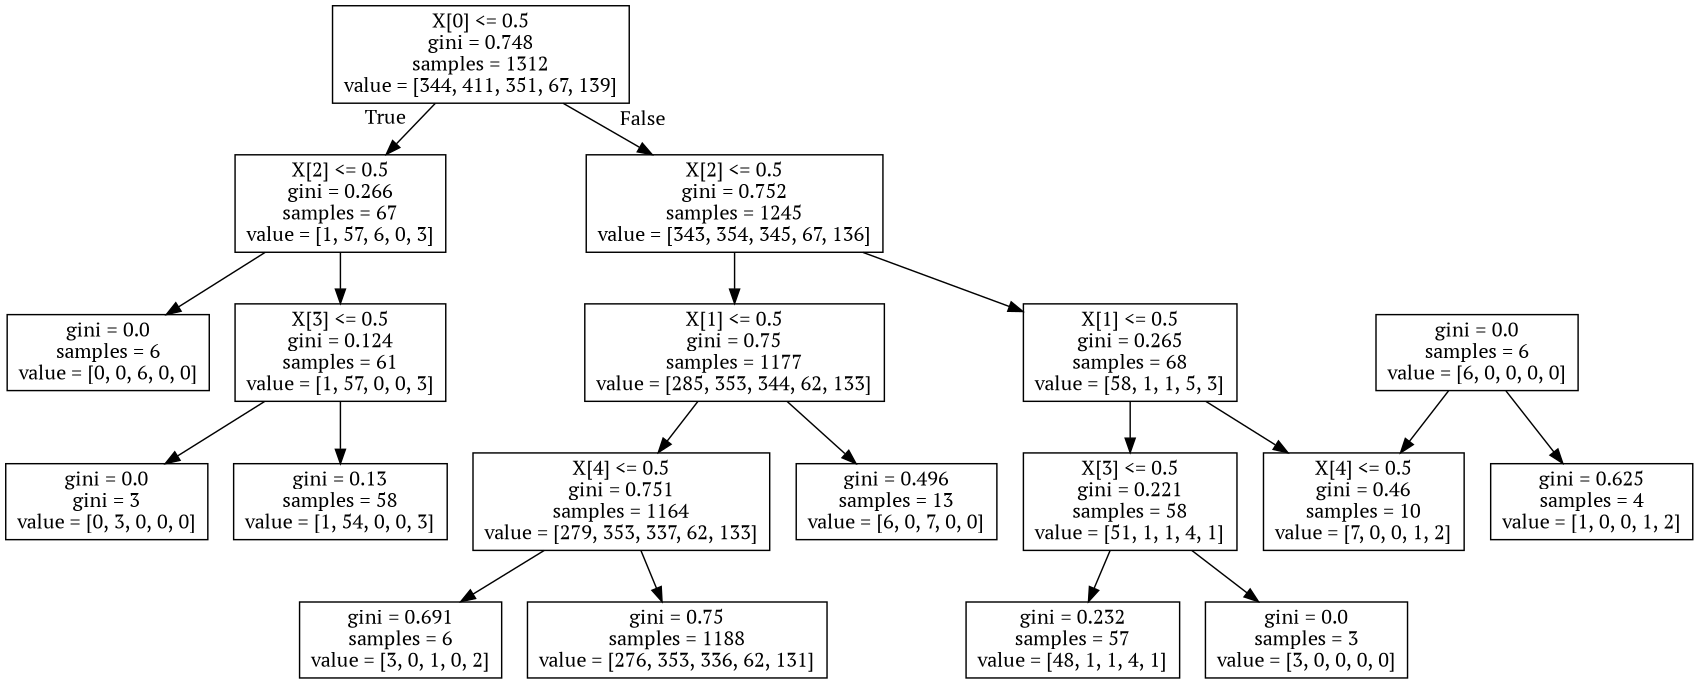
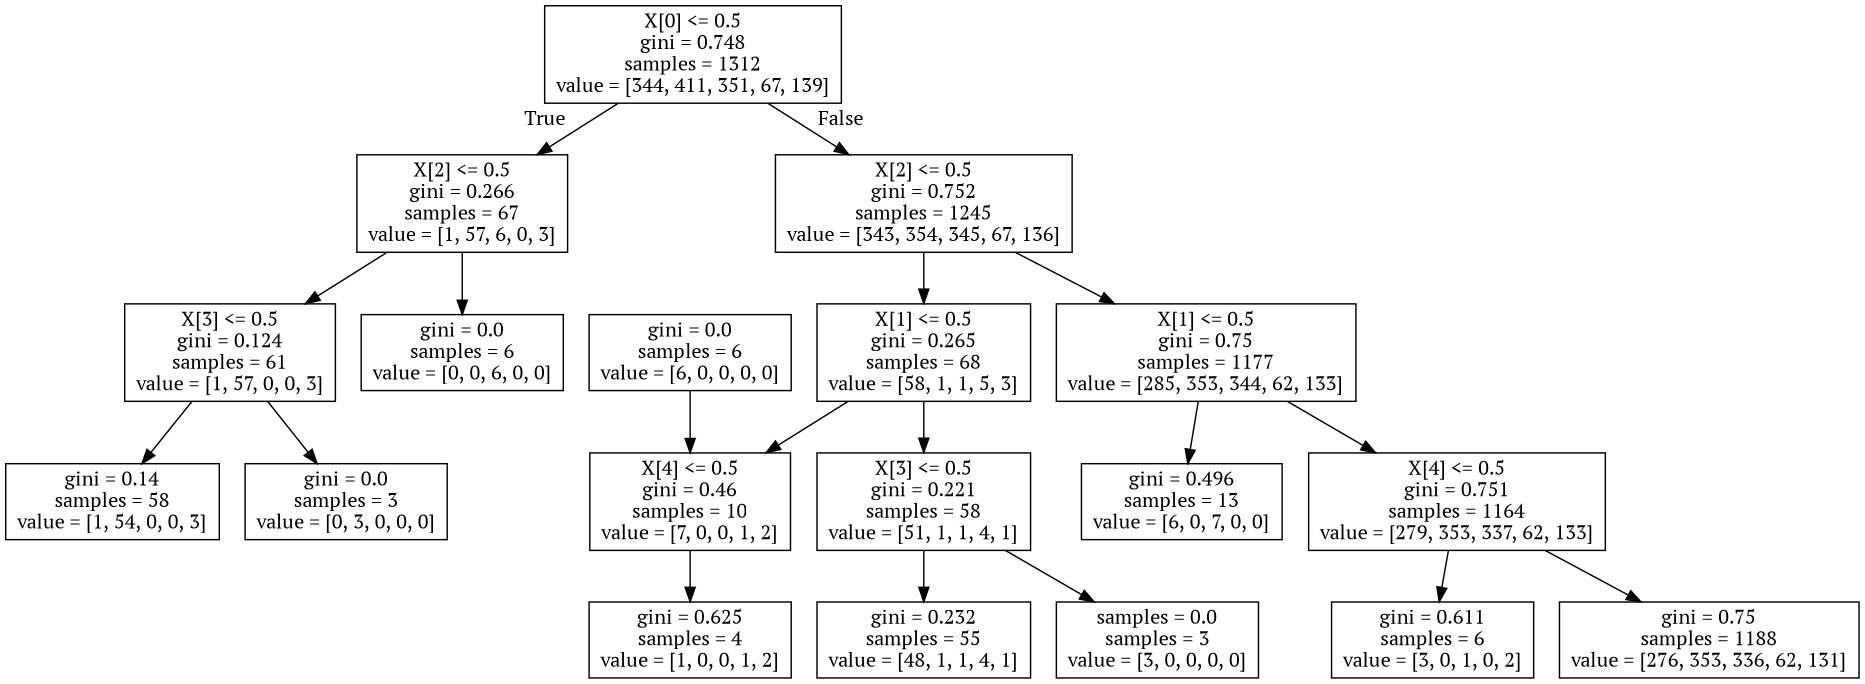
(1530, 421) -> (690, 569)
(107, 502) -> (346, 502)
(340, 502) -> (113, 502)
(401, 640) -> (1433, 640)
(1073, 640) -> (924, 640)
(1306, 640) -> (1157, 640)
